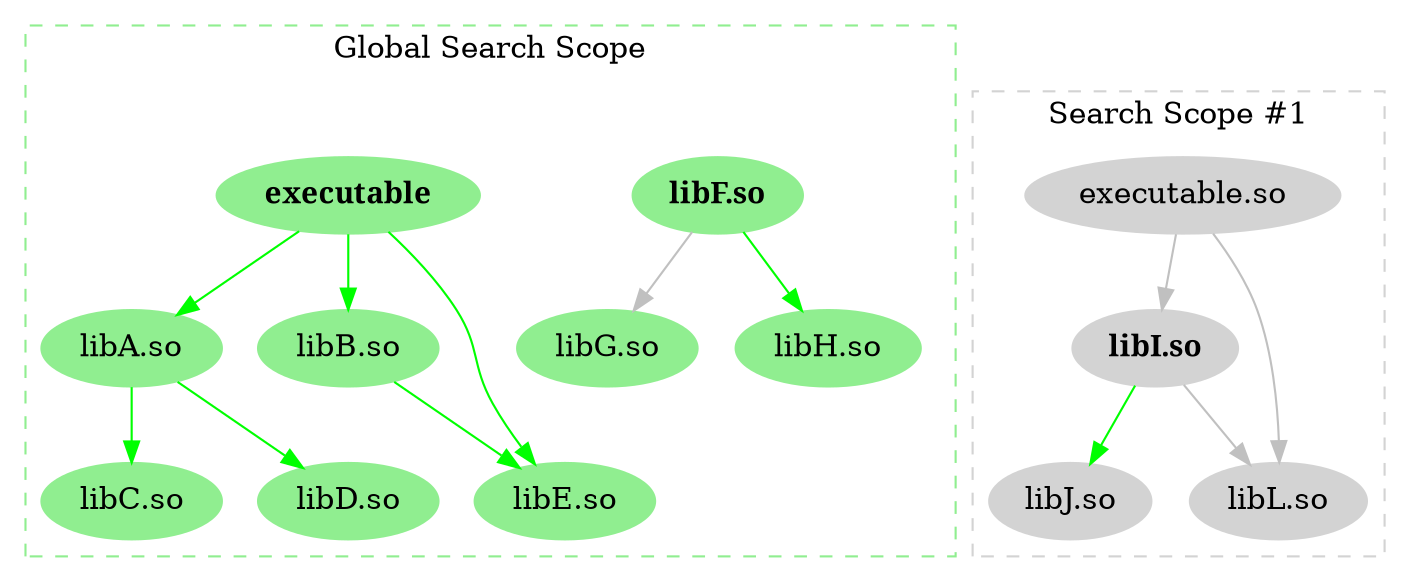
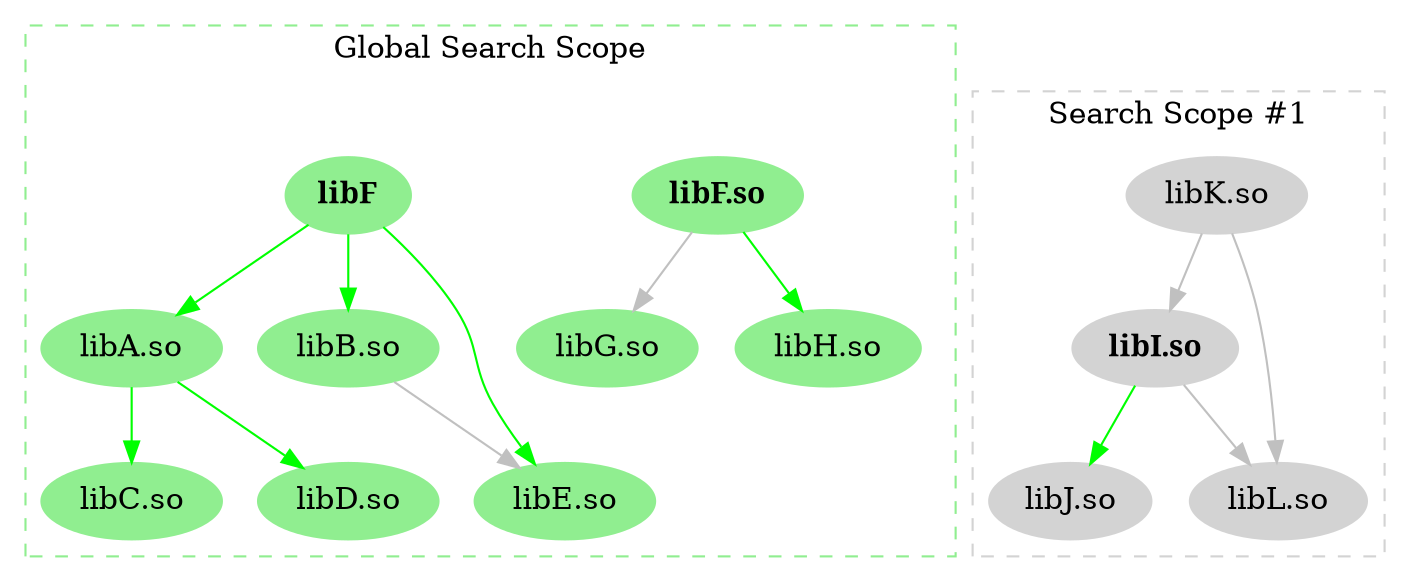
(348, 195) -> (348, 195)
(1183, 195) -> (1217, 195)
(448, 419) -> (448, 419)
